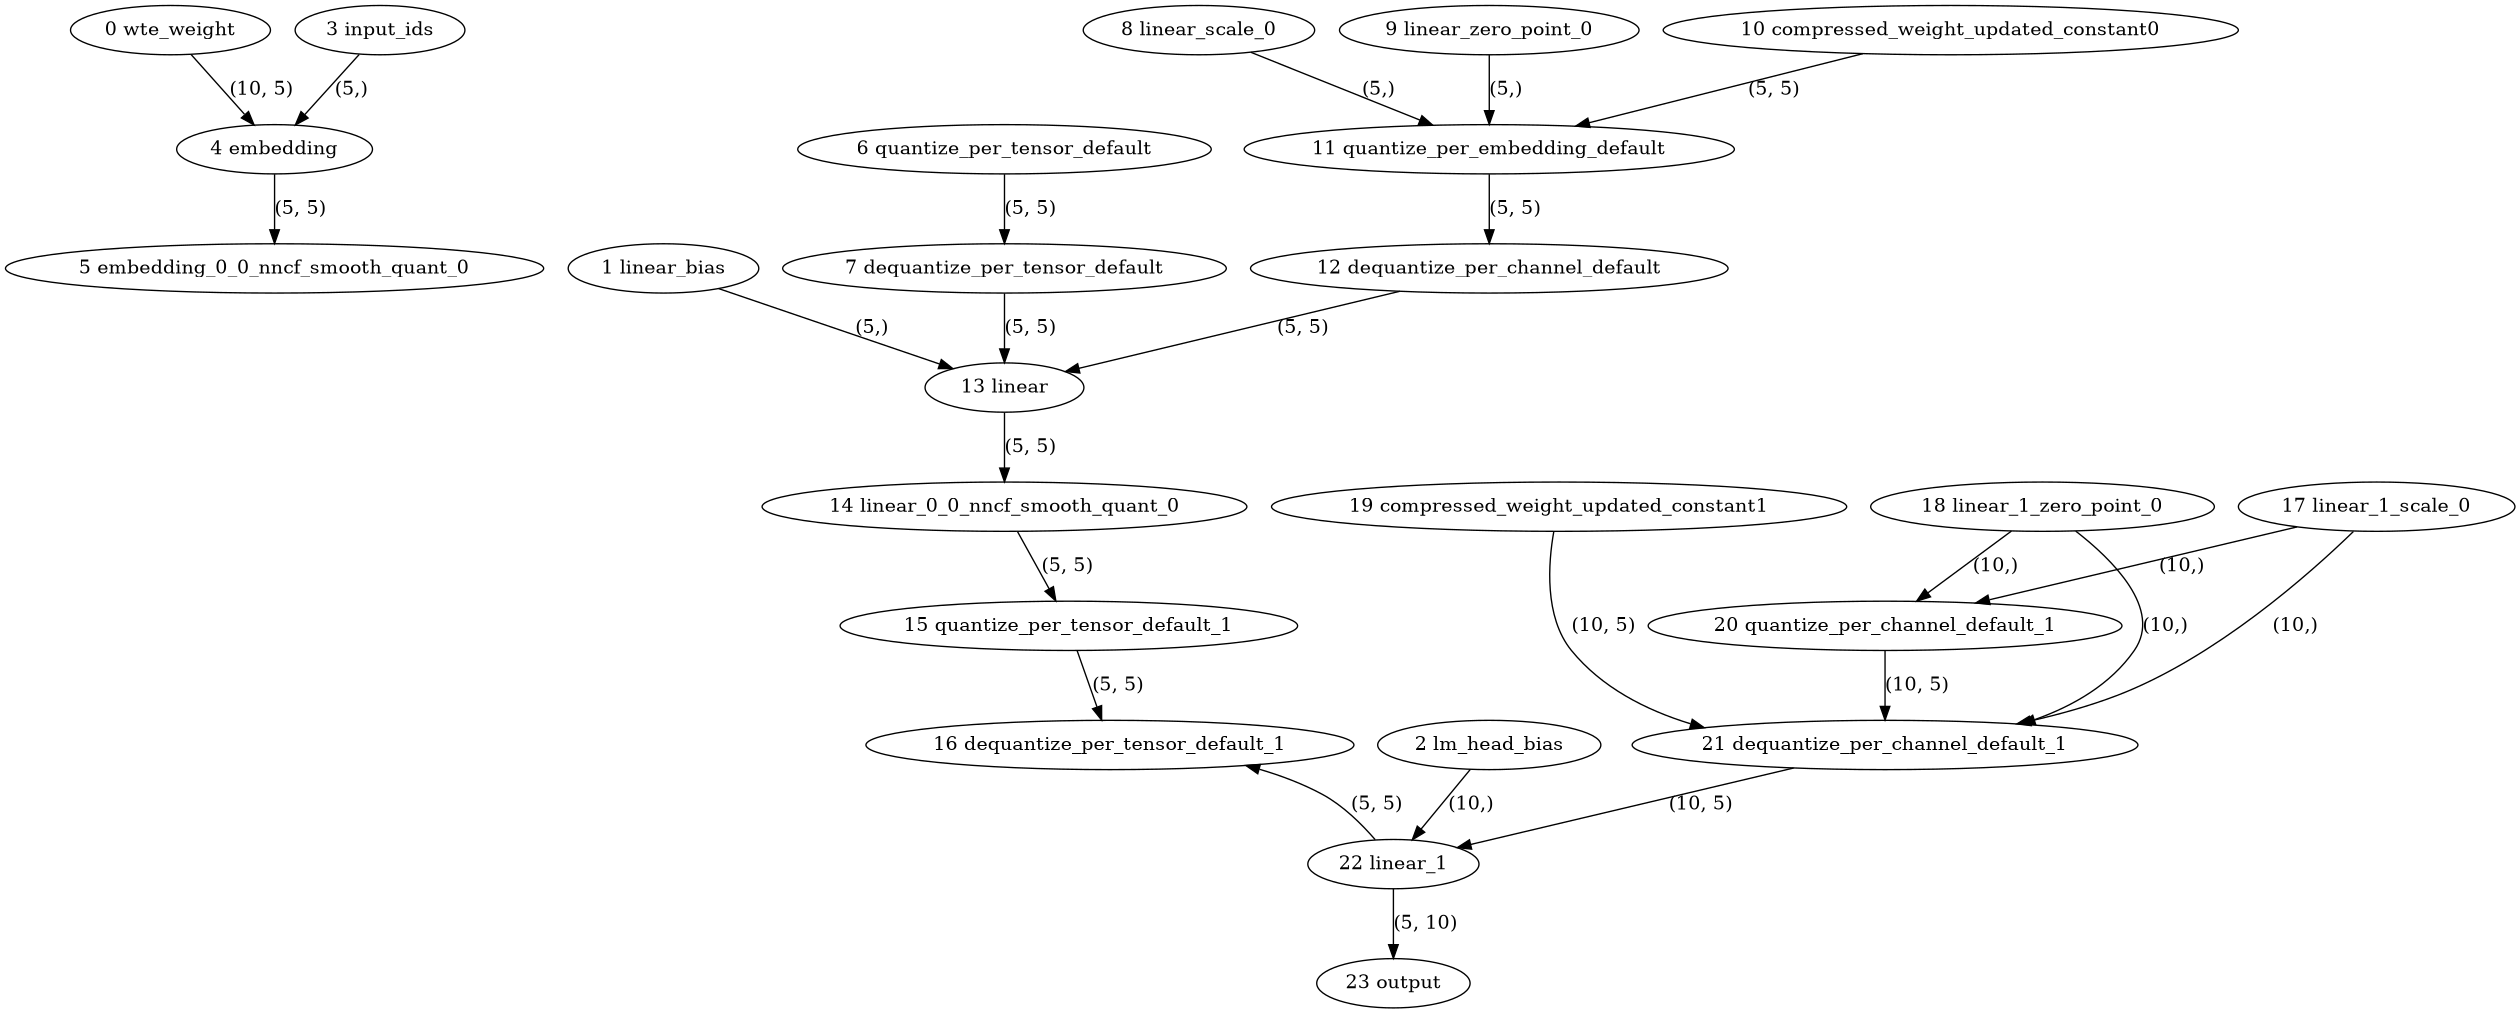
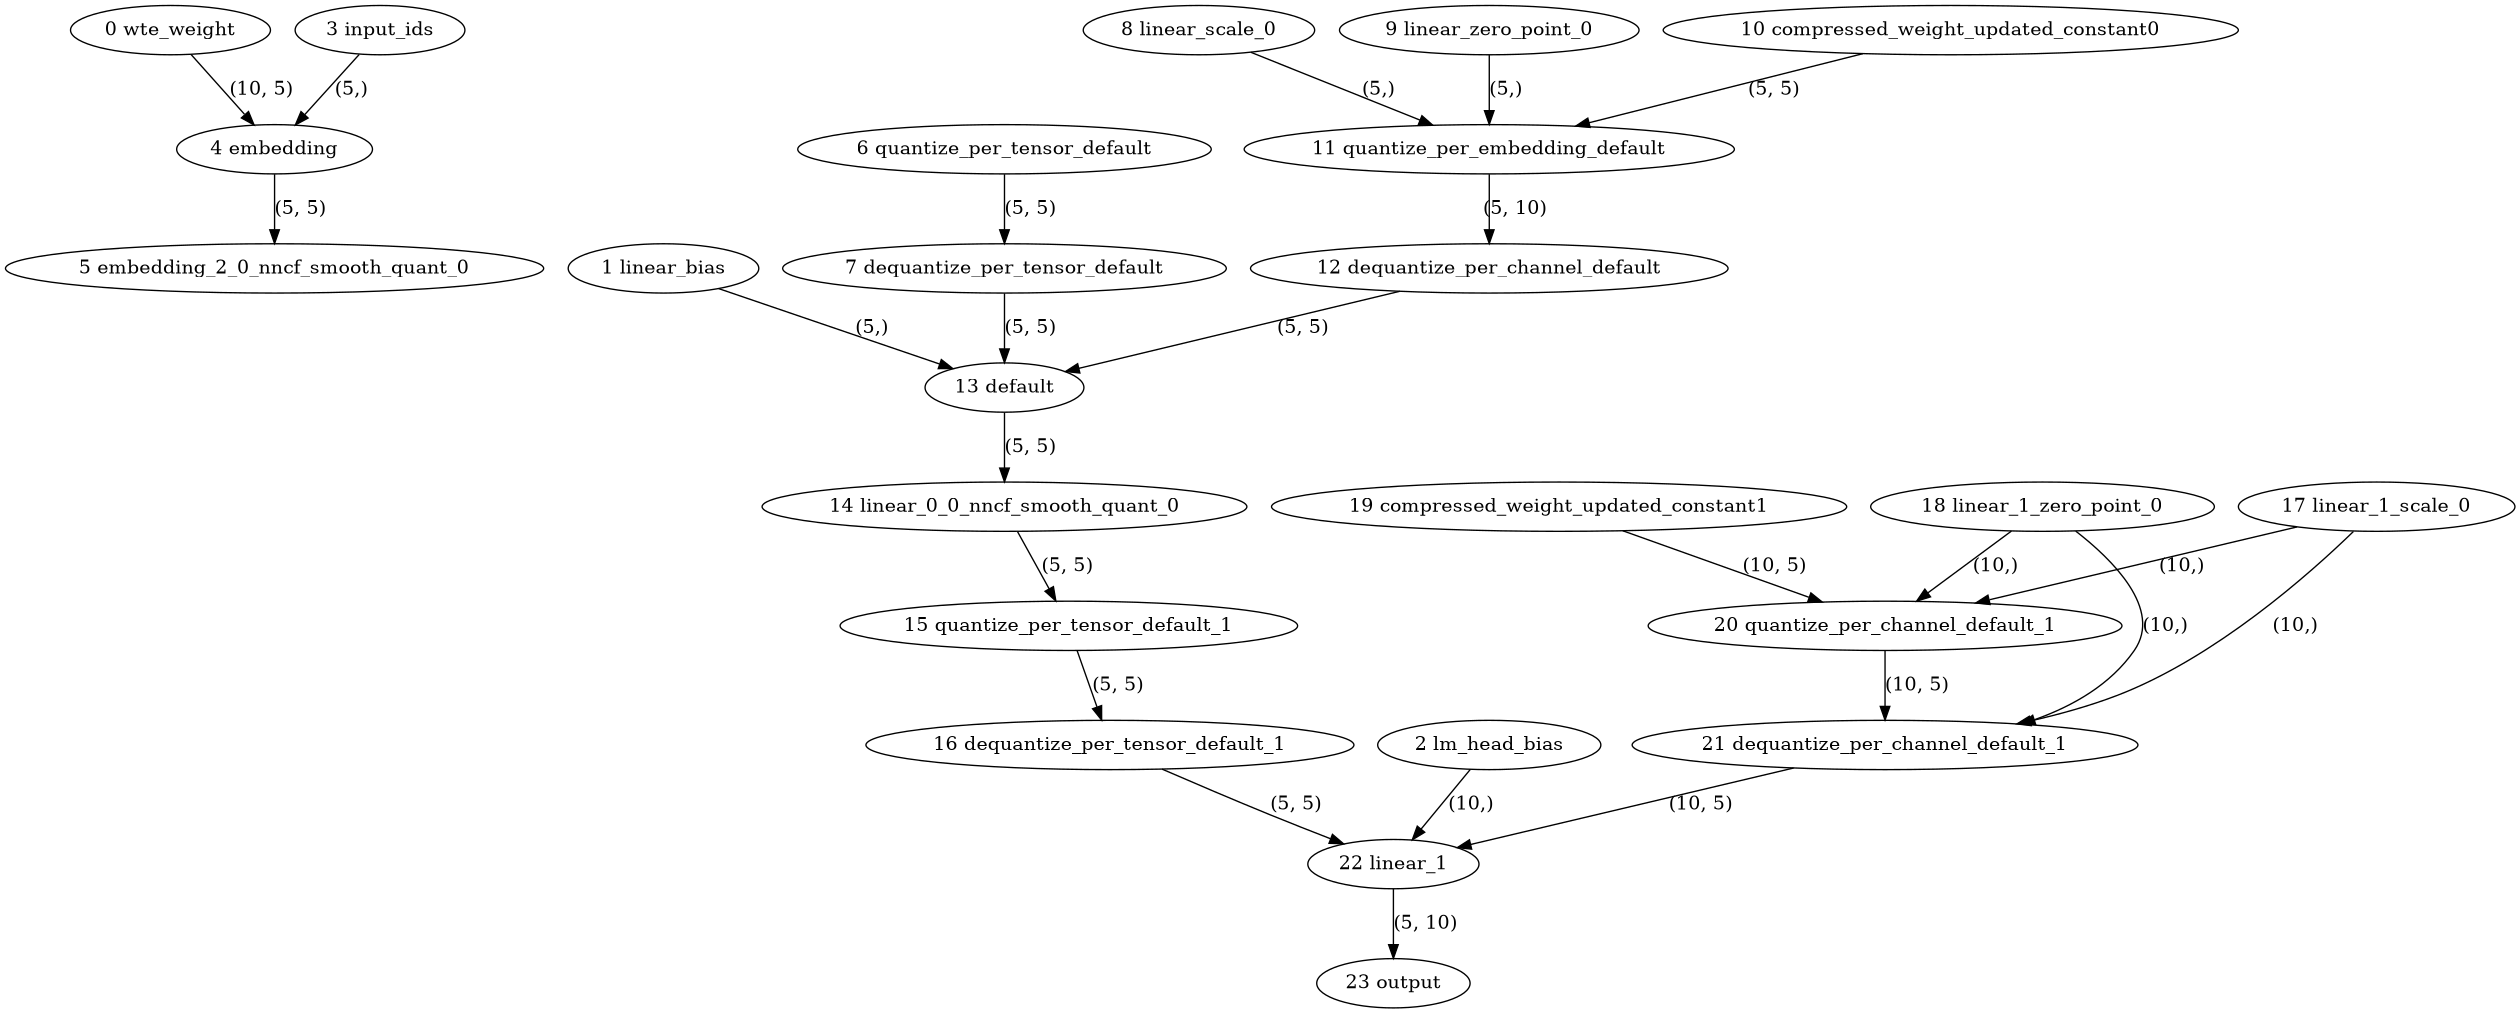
(1515, 209) -> (1515, 209)
(275, 268) -> (275, 268)
(1004, 388) -> (1004, 388)
(1578, 657) -> (1716, 564)
(1323, 795) -> (1246, 805)
